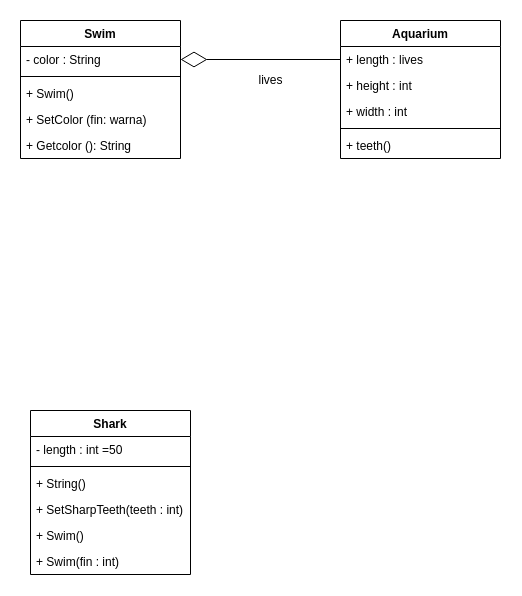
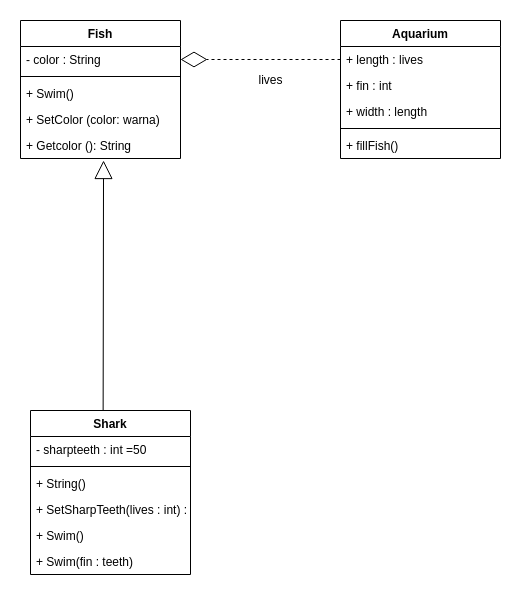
(100, 34) -> (100, 34)
(272, 60) -> (272, 60)
(384, 86) -> (374, 86)
(380, 112) -> (390, 112)
(94, 120) -> (101, 120)
(375, 146) -> (379, 146)
none -> (103, 295)
(86, 450) -> (101, 450)
(126, 510) -> (123, 510)
(82, 562) -> (90, 562)
